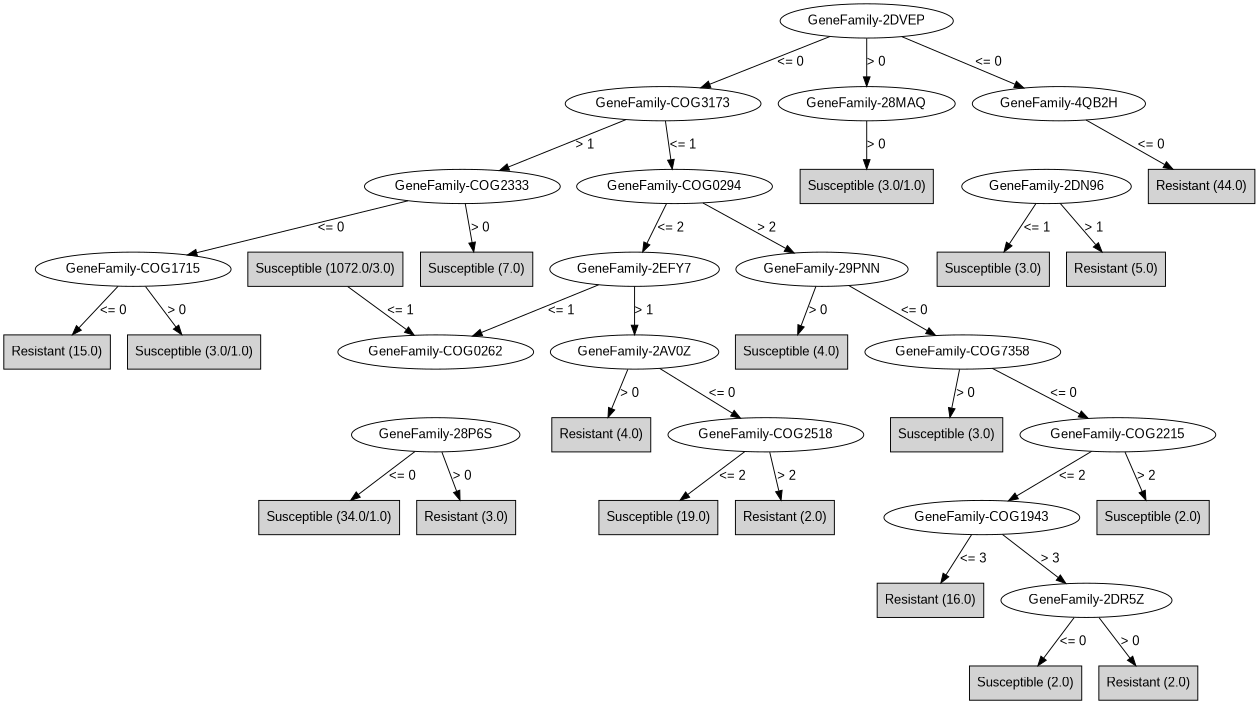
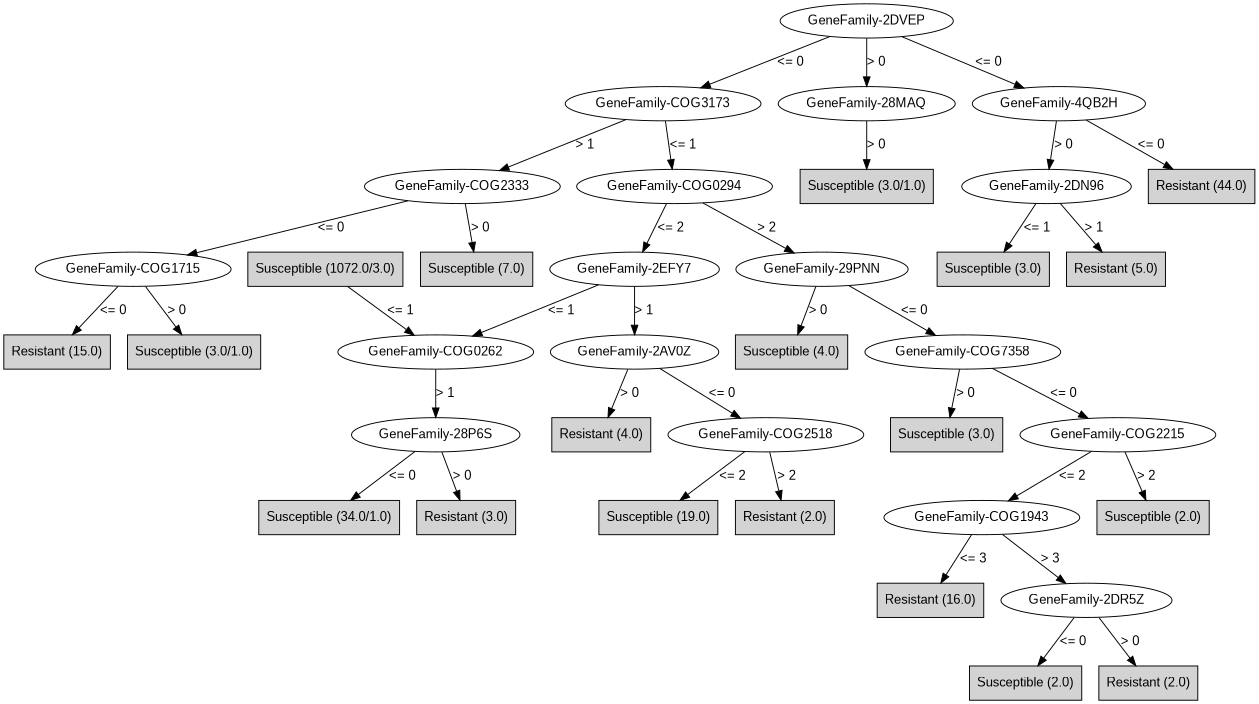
none -> (1053, 140)
none -> (436, 389)
